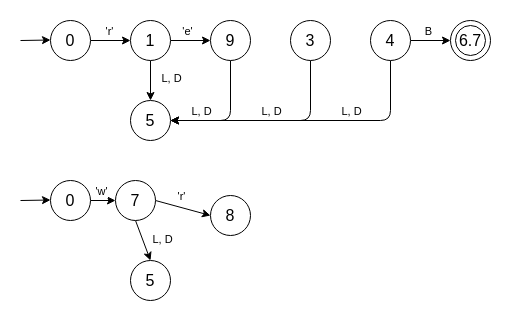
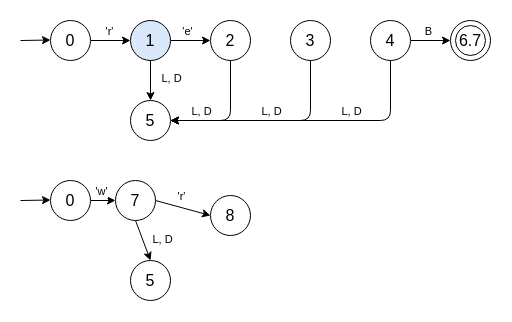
(151, 41) -> (151, 41)
(231, 41) -> (231, 41)
